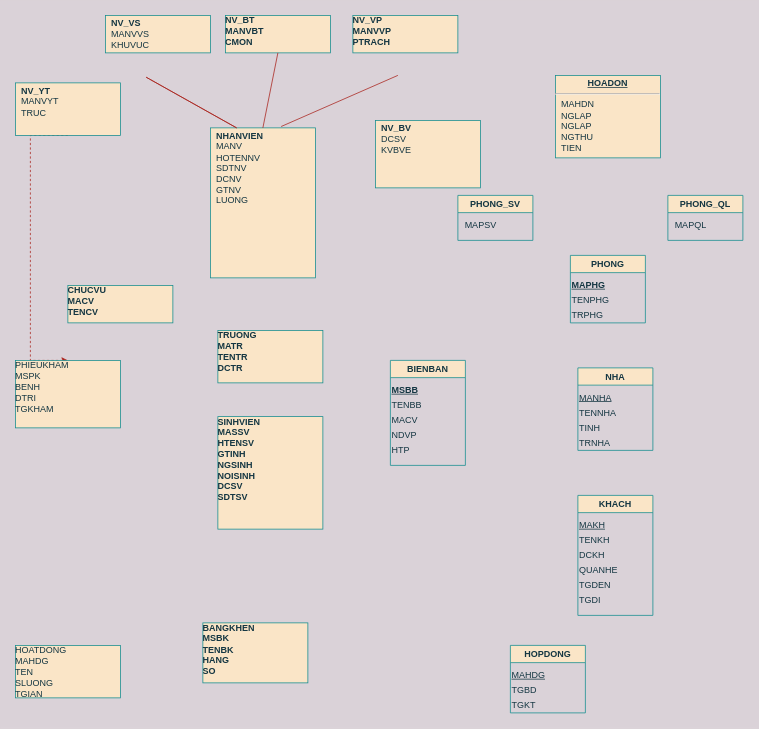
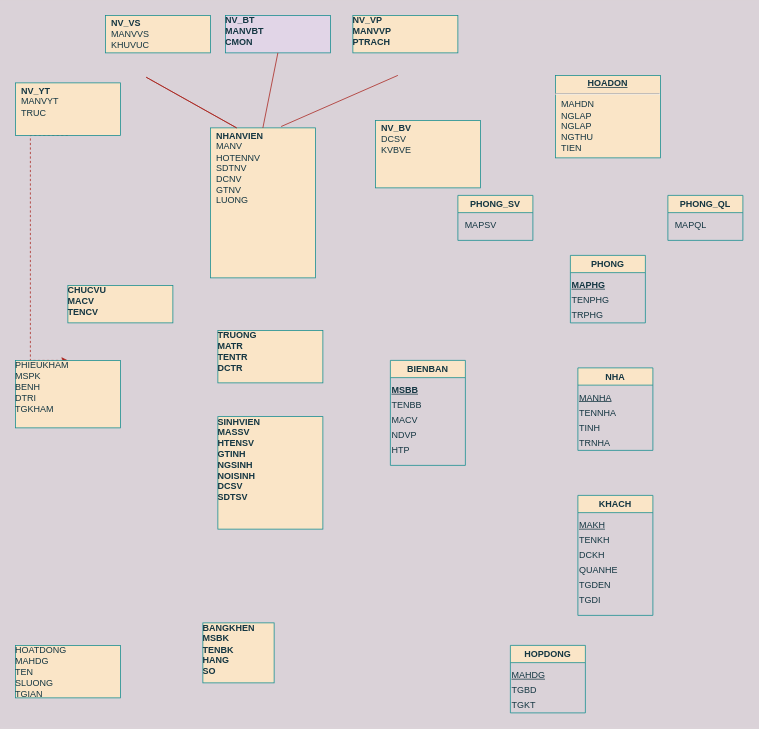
(278, 34) -> (278, 34)
(255, 653) -> (239, 653)
